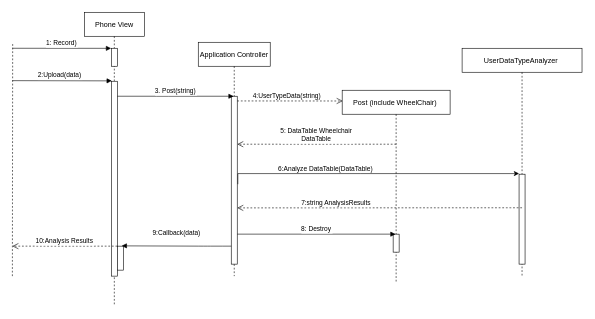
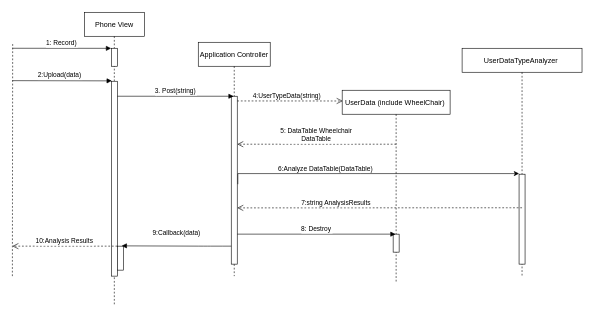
(396, 103) -> (396, 103)
